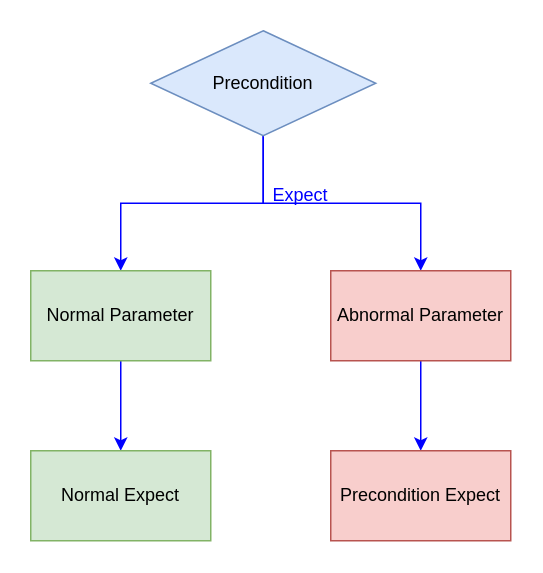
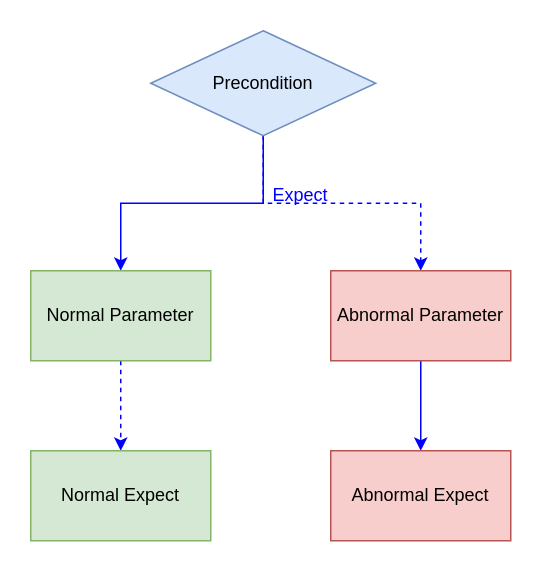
(371, 203) -> (371, 203)
(121, 402) -> (121, 402)
(421, 496) -> (421, 496)
